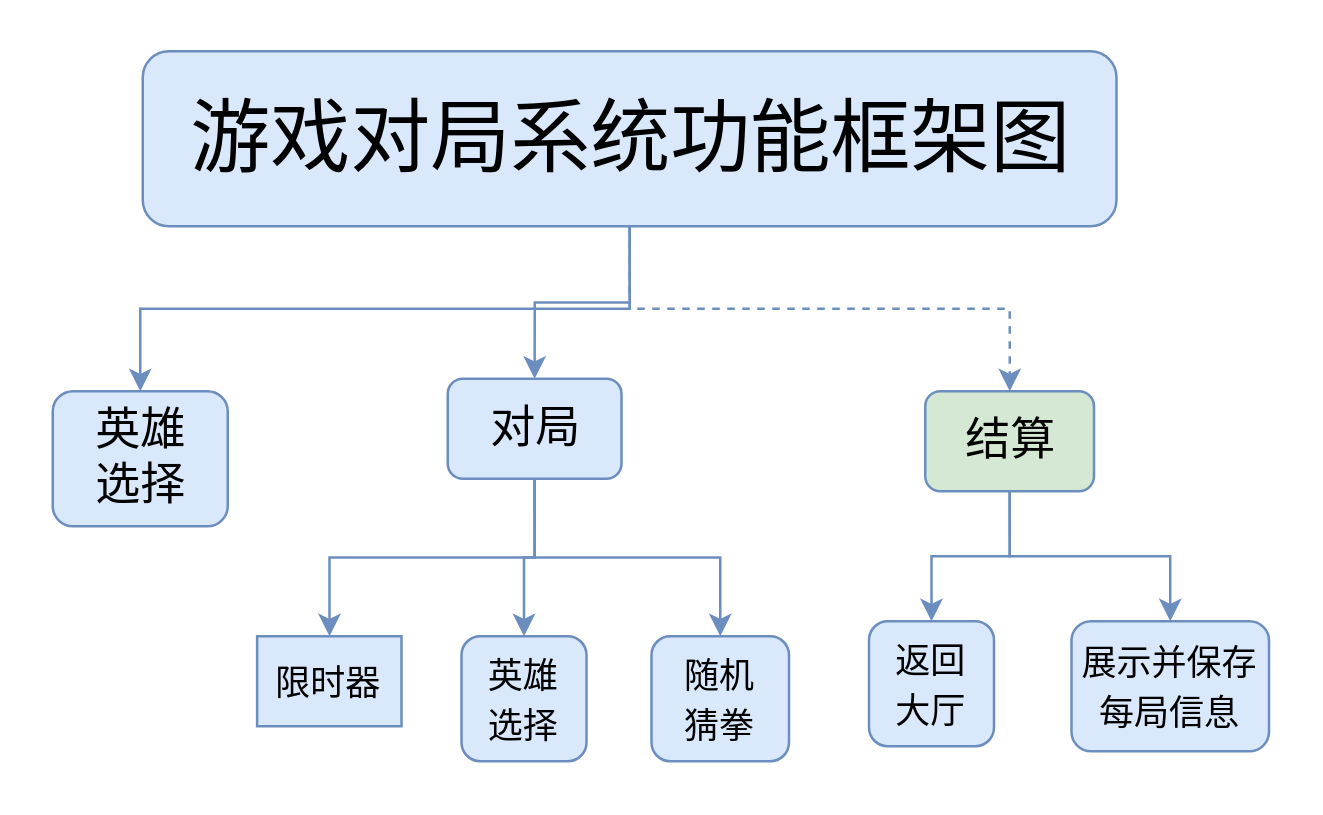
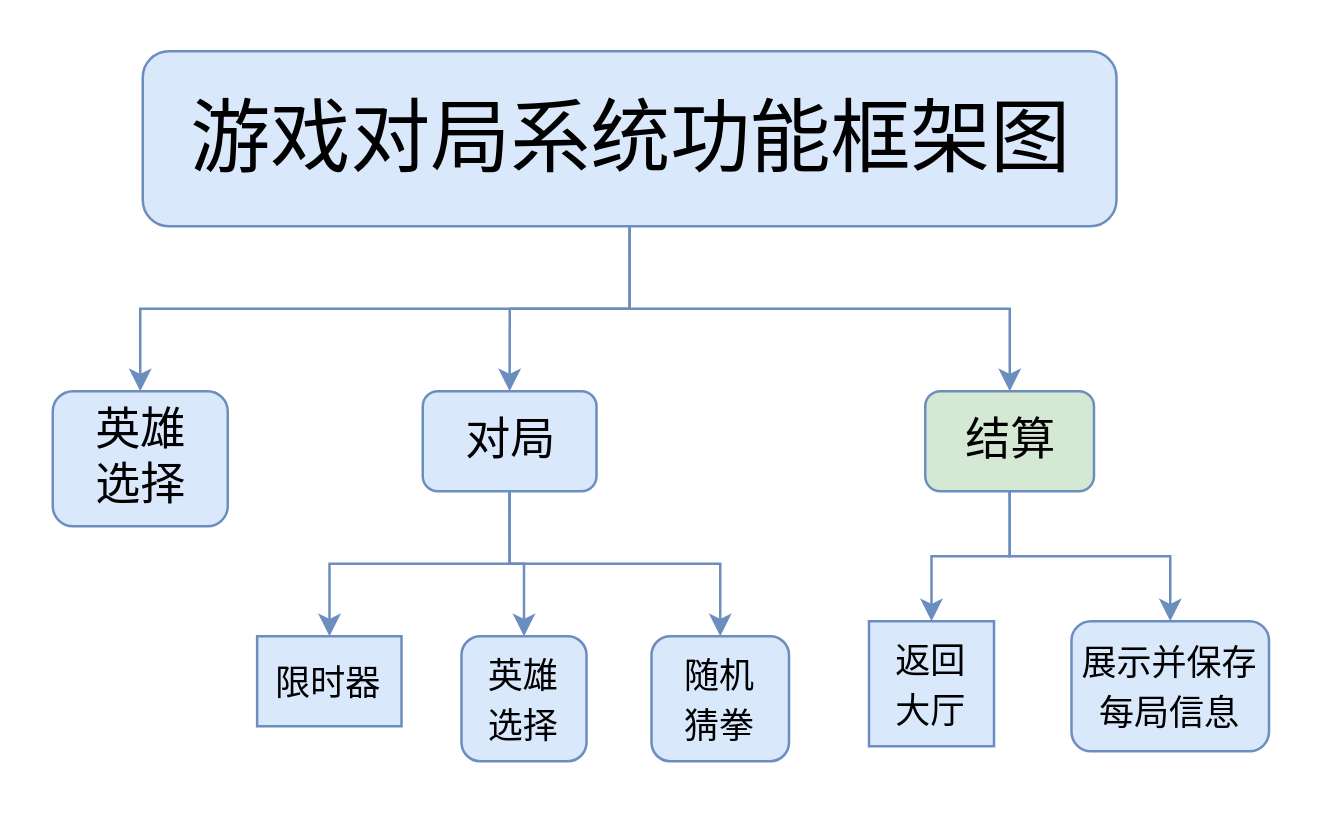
(849, 309) -> (849, 309)
(534, 429) -> (509, 441)
(931, 684) -> (931, 684)
